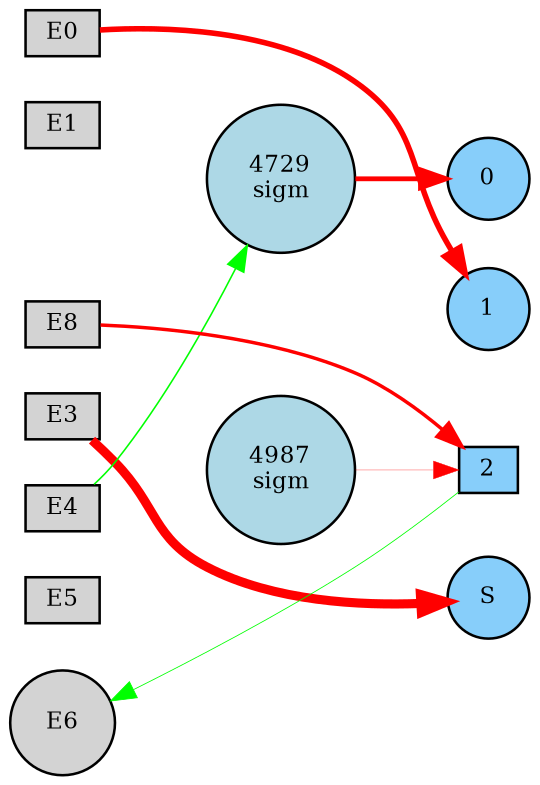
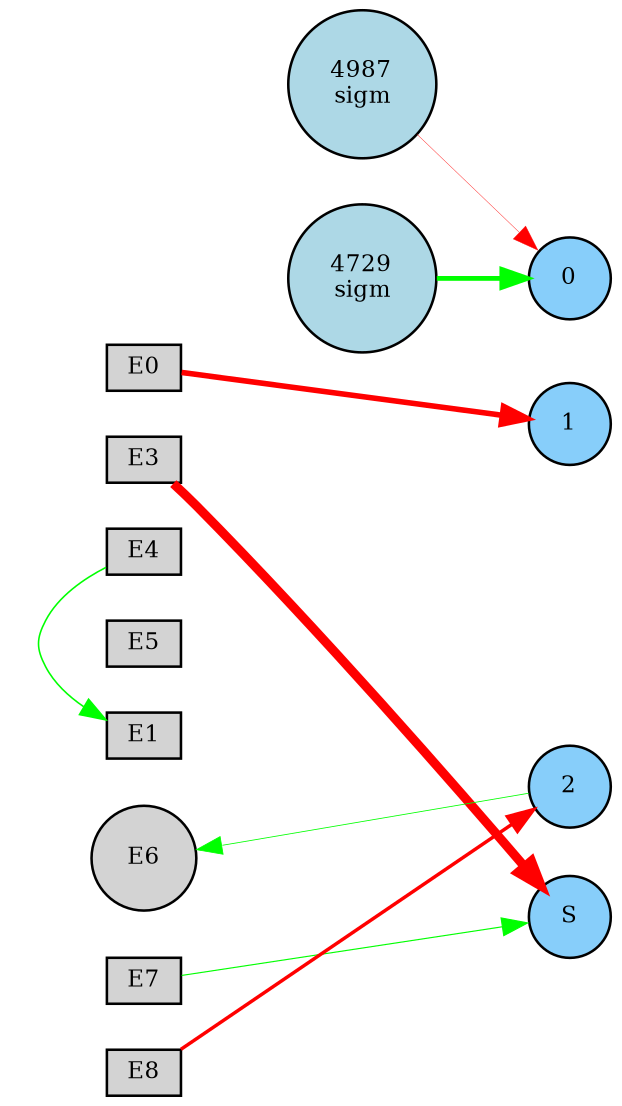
(388, 179) -> (469, 278)
(172, 381) -> (45, 622)
(394, 470) -> (468, 183)
(489, 470) -> (570, 787)
none -> (144, 981)
